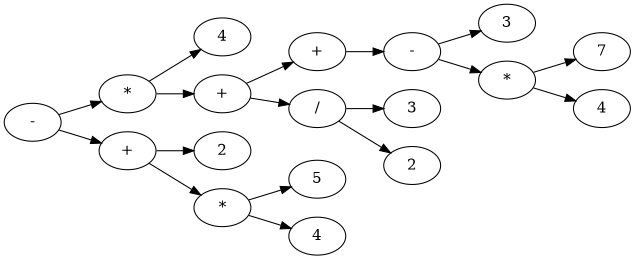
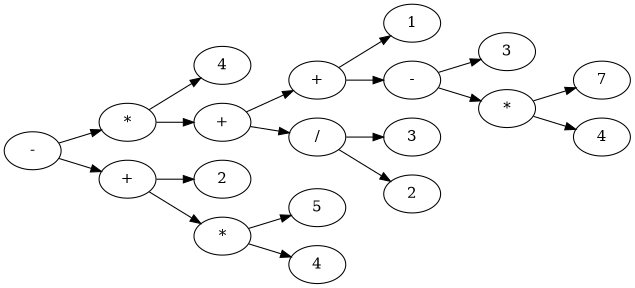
none -> (412, 23)
